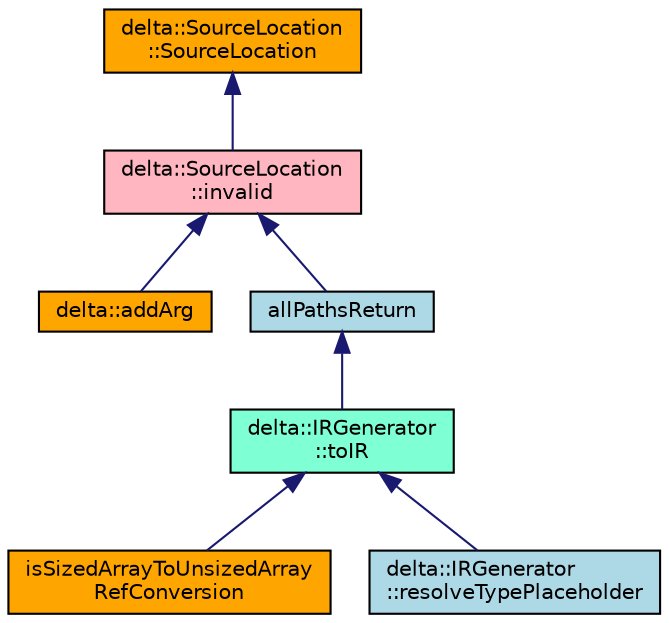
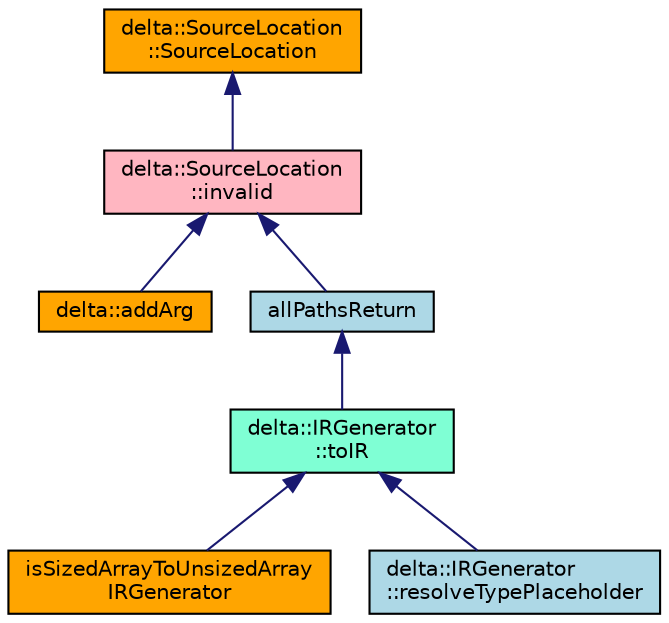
(169, 582) -> (169, 582)
